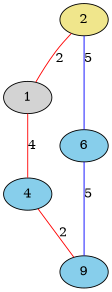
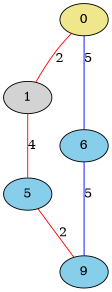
(84, 20) -> (84, 20)
(28, 194) -> (28, 194)
